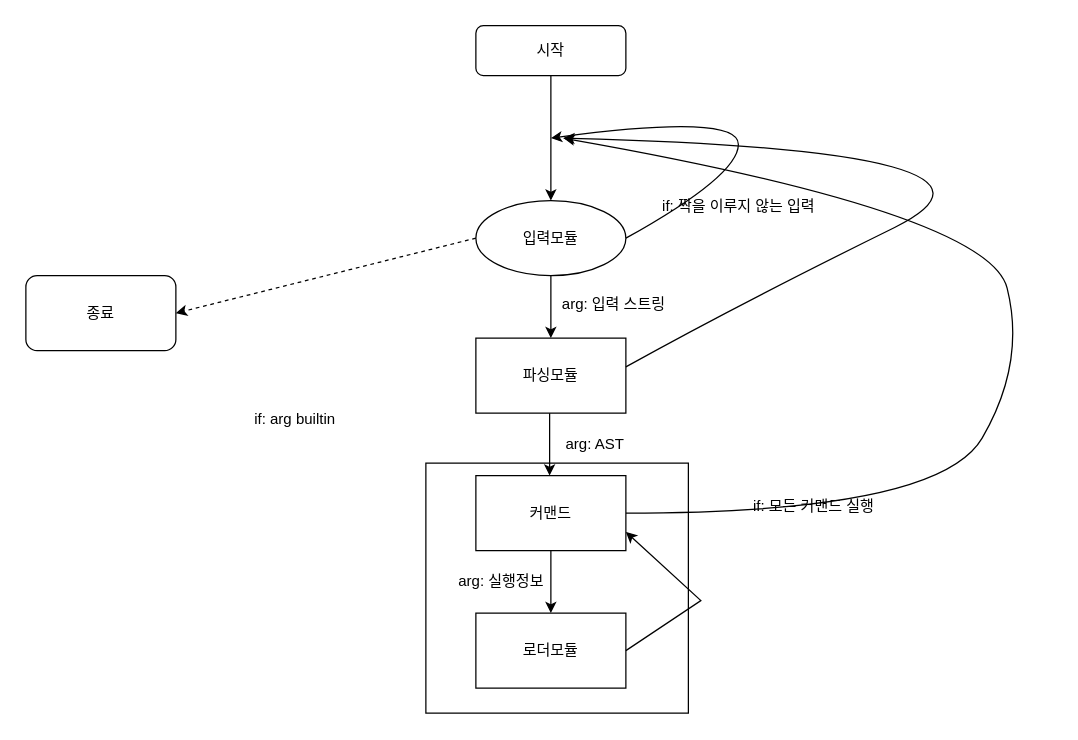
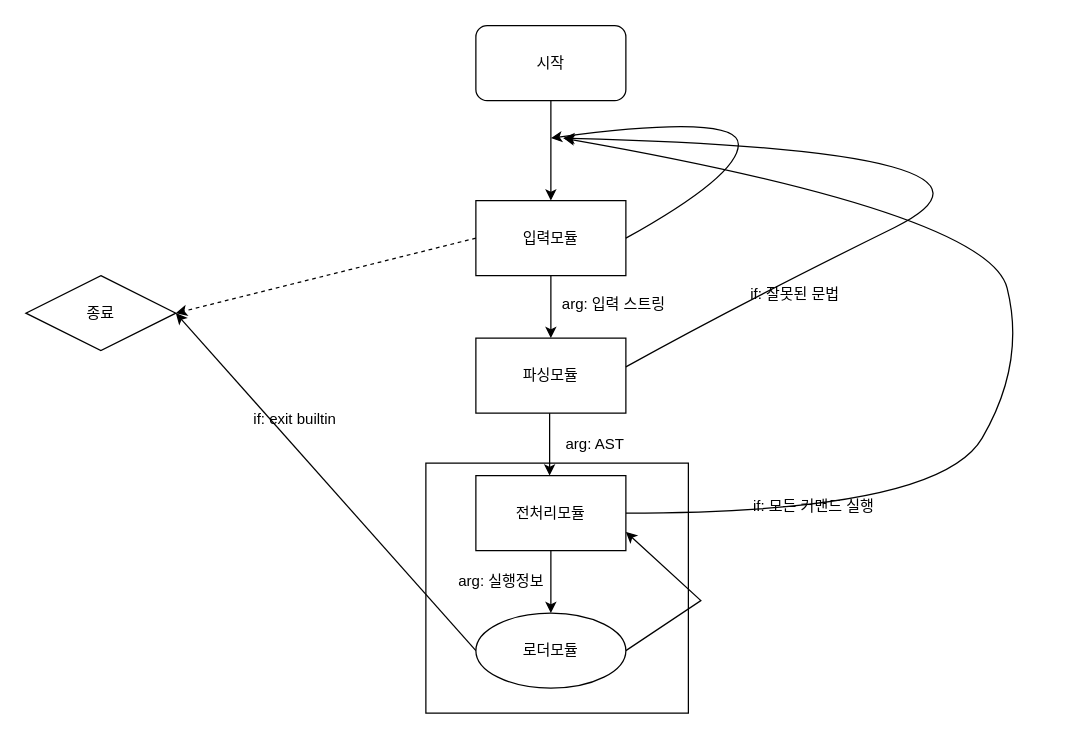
(551, 51) -> (551, 63)
(738, 207) -> none
(551, 238) -> (551, 238)
none -> (794, 294)
(101, 313) -> (101, 313)
(295, 419) -> (295, 419)
none -> (329, 485)
(551, 513) -> (551, 513)
(551, 651) -> (551, 651)
